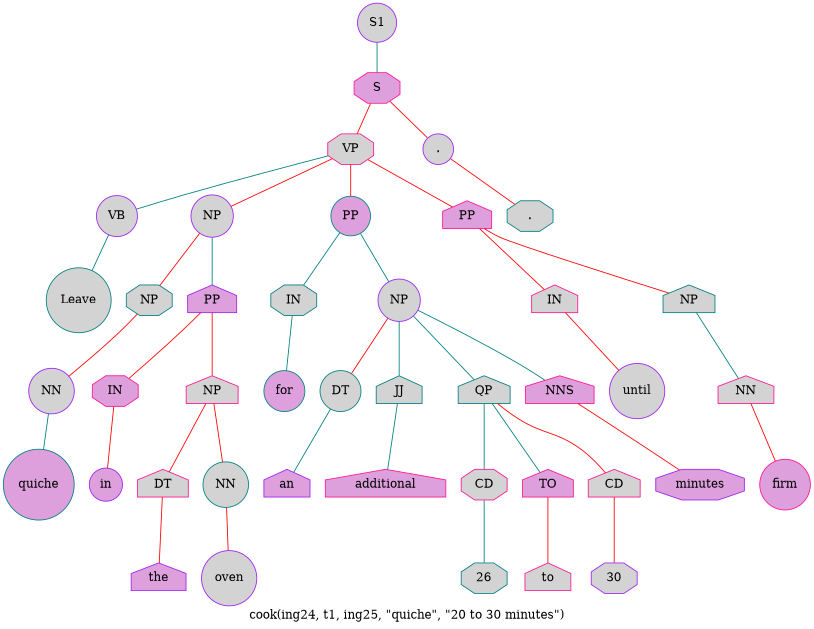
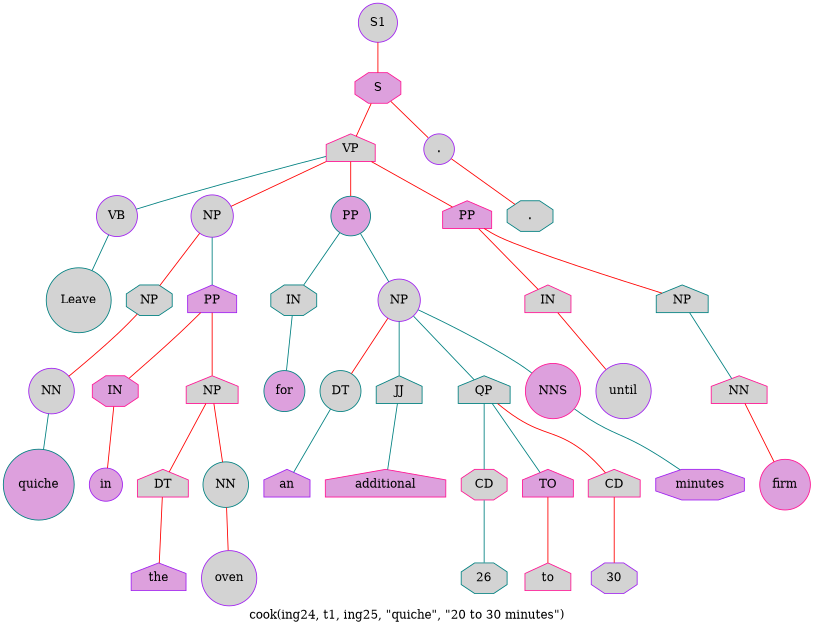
(377, 57) -> (378, 57)
(351, 149) -> (351, 149)
(560, 391) -> (553, 391)
(629, 437) -> (628, 439)
